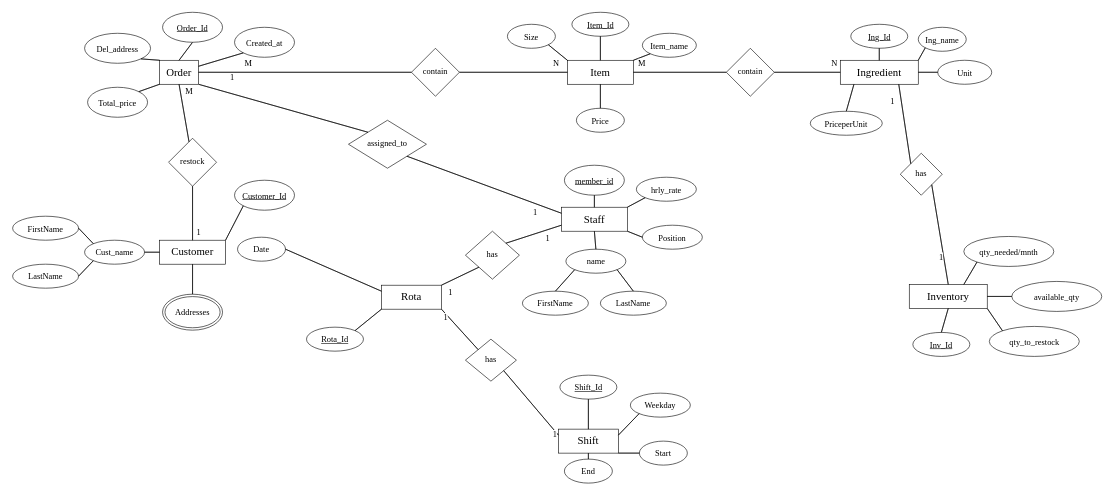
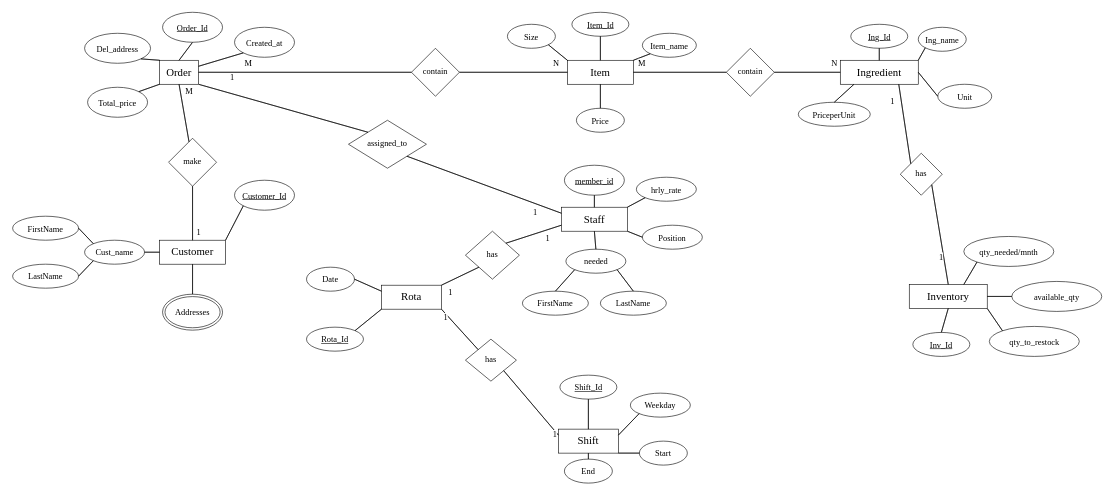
(965, 72) -> (965, 96)
(846, 123) -> (834, 114)
(192, 162) -> (192, 162)
(261, 249) -> (330, 279)
(596, 261) -> (596, 261)
